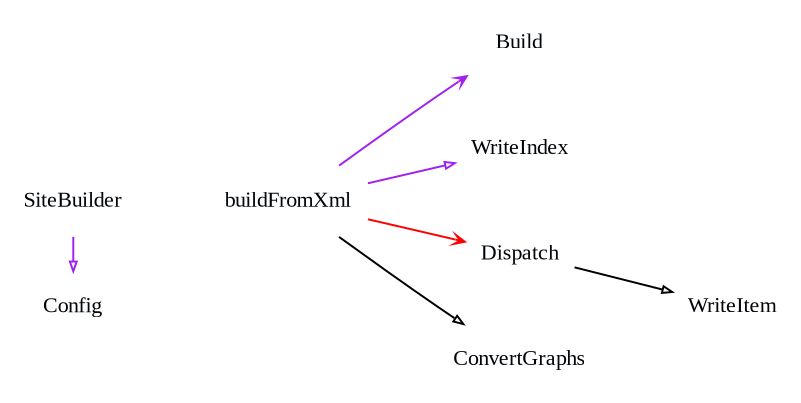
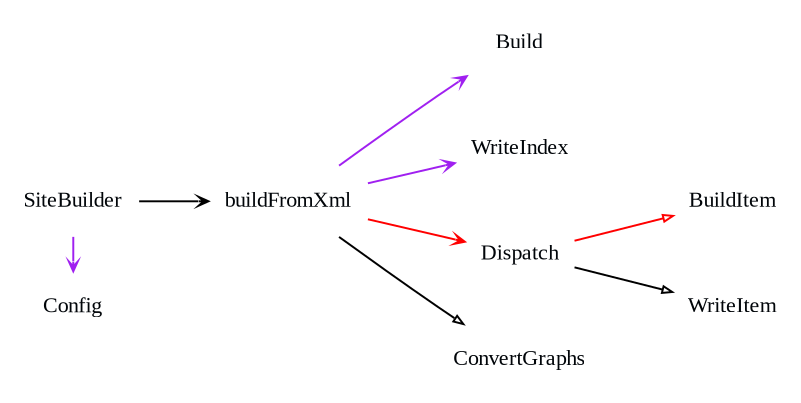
(407, 174) -> (407, 174)
none -> (169, 201)
none -> (733, 201)
(73, 249) -> (73, 249)
